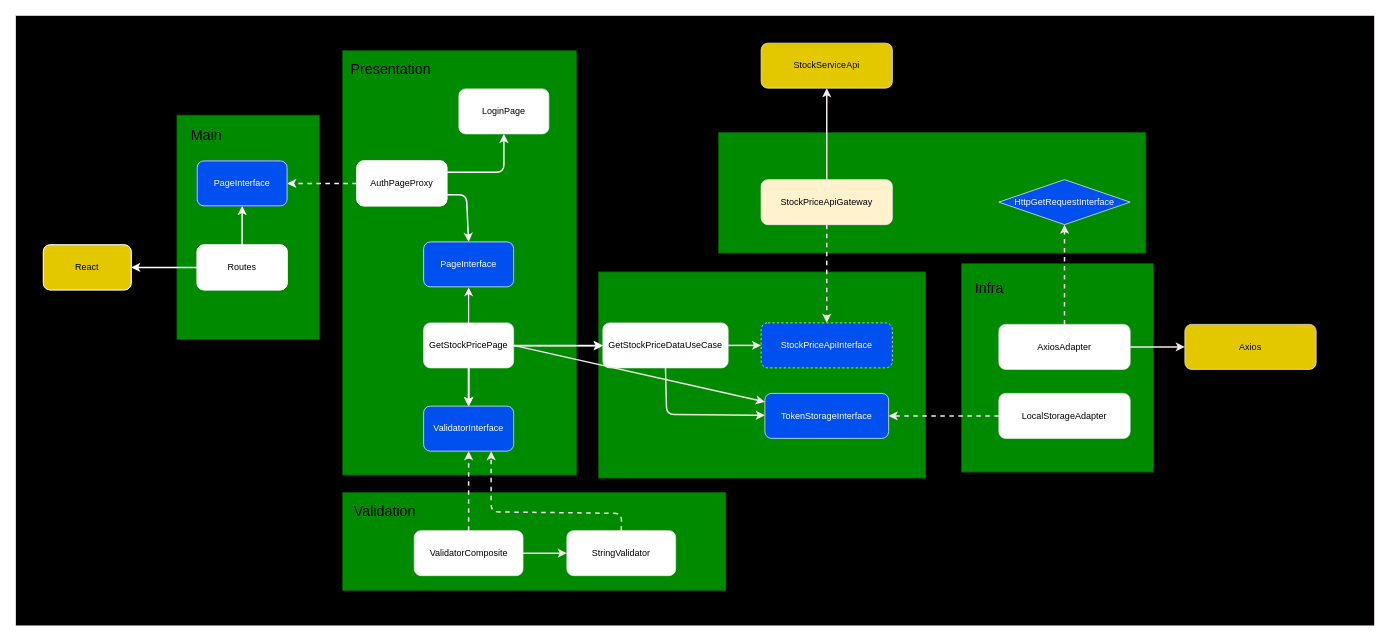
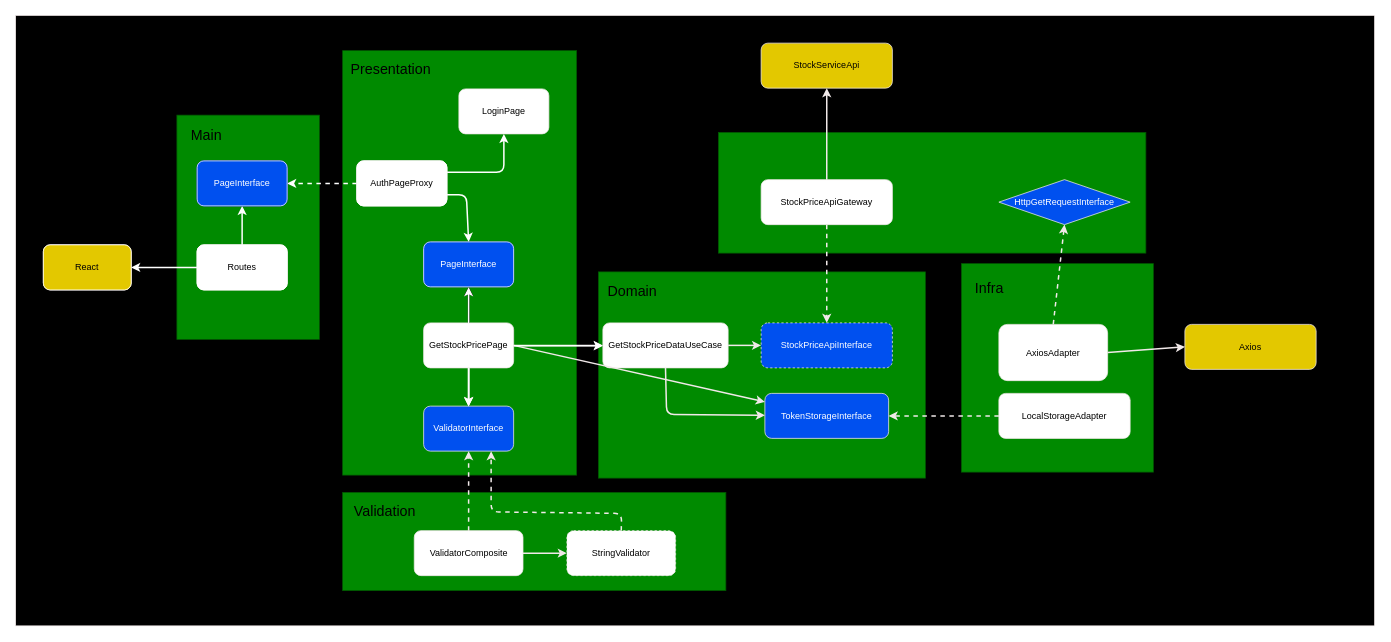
(827, 202) -> (827, 202)
none -> (632, 291)
(1064, 347) -> (1053, 353)
(621, 553) -> (621, 553)
